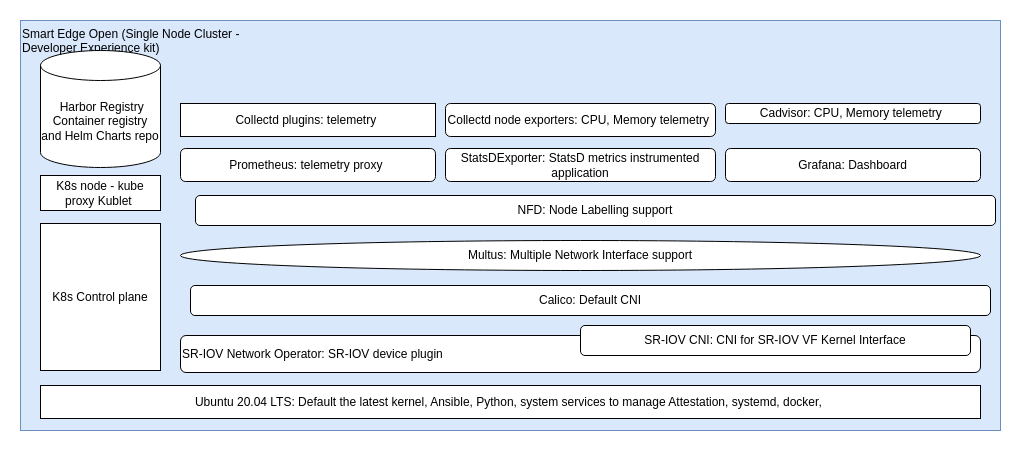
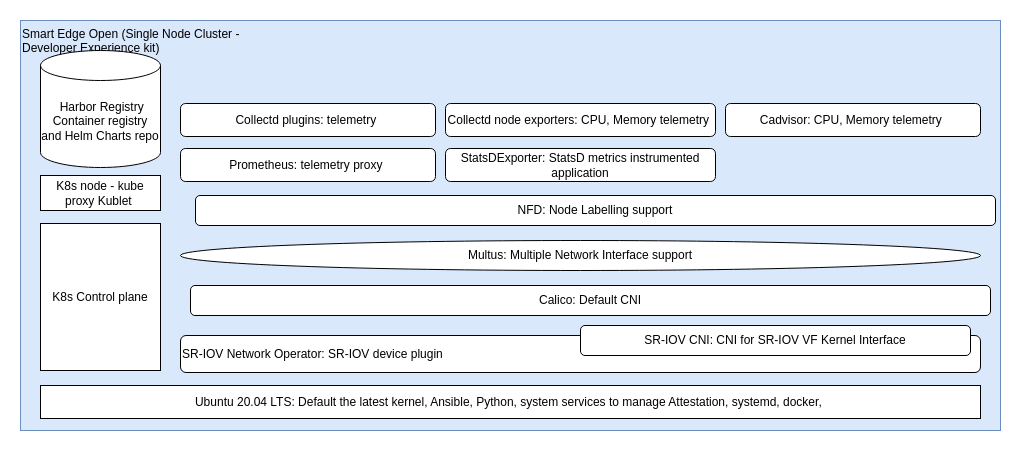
(853, 114) -> (853, 120)
(308, 120) -> (308, 120)
(853, 165) -> none
